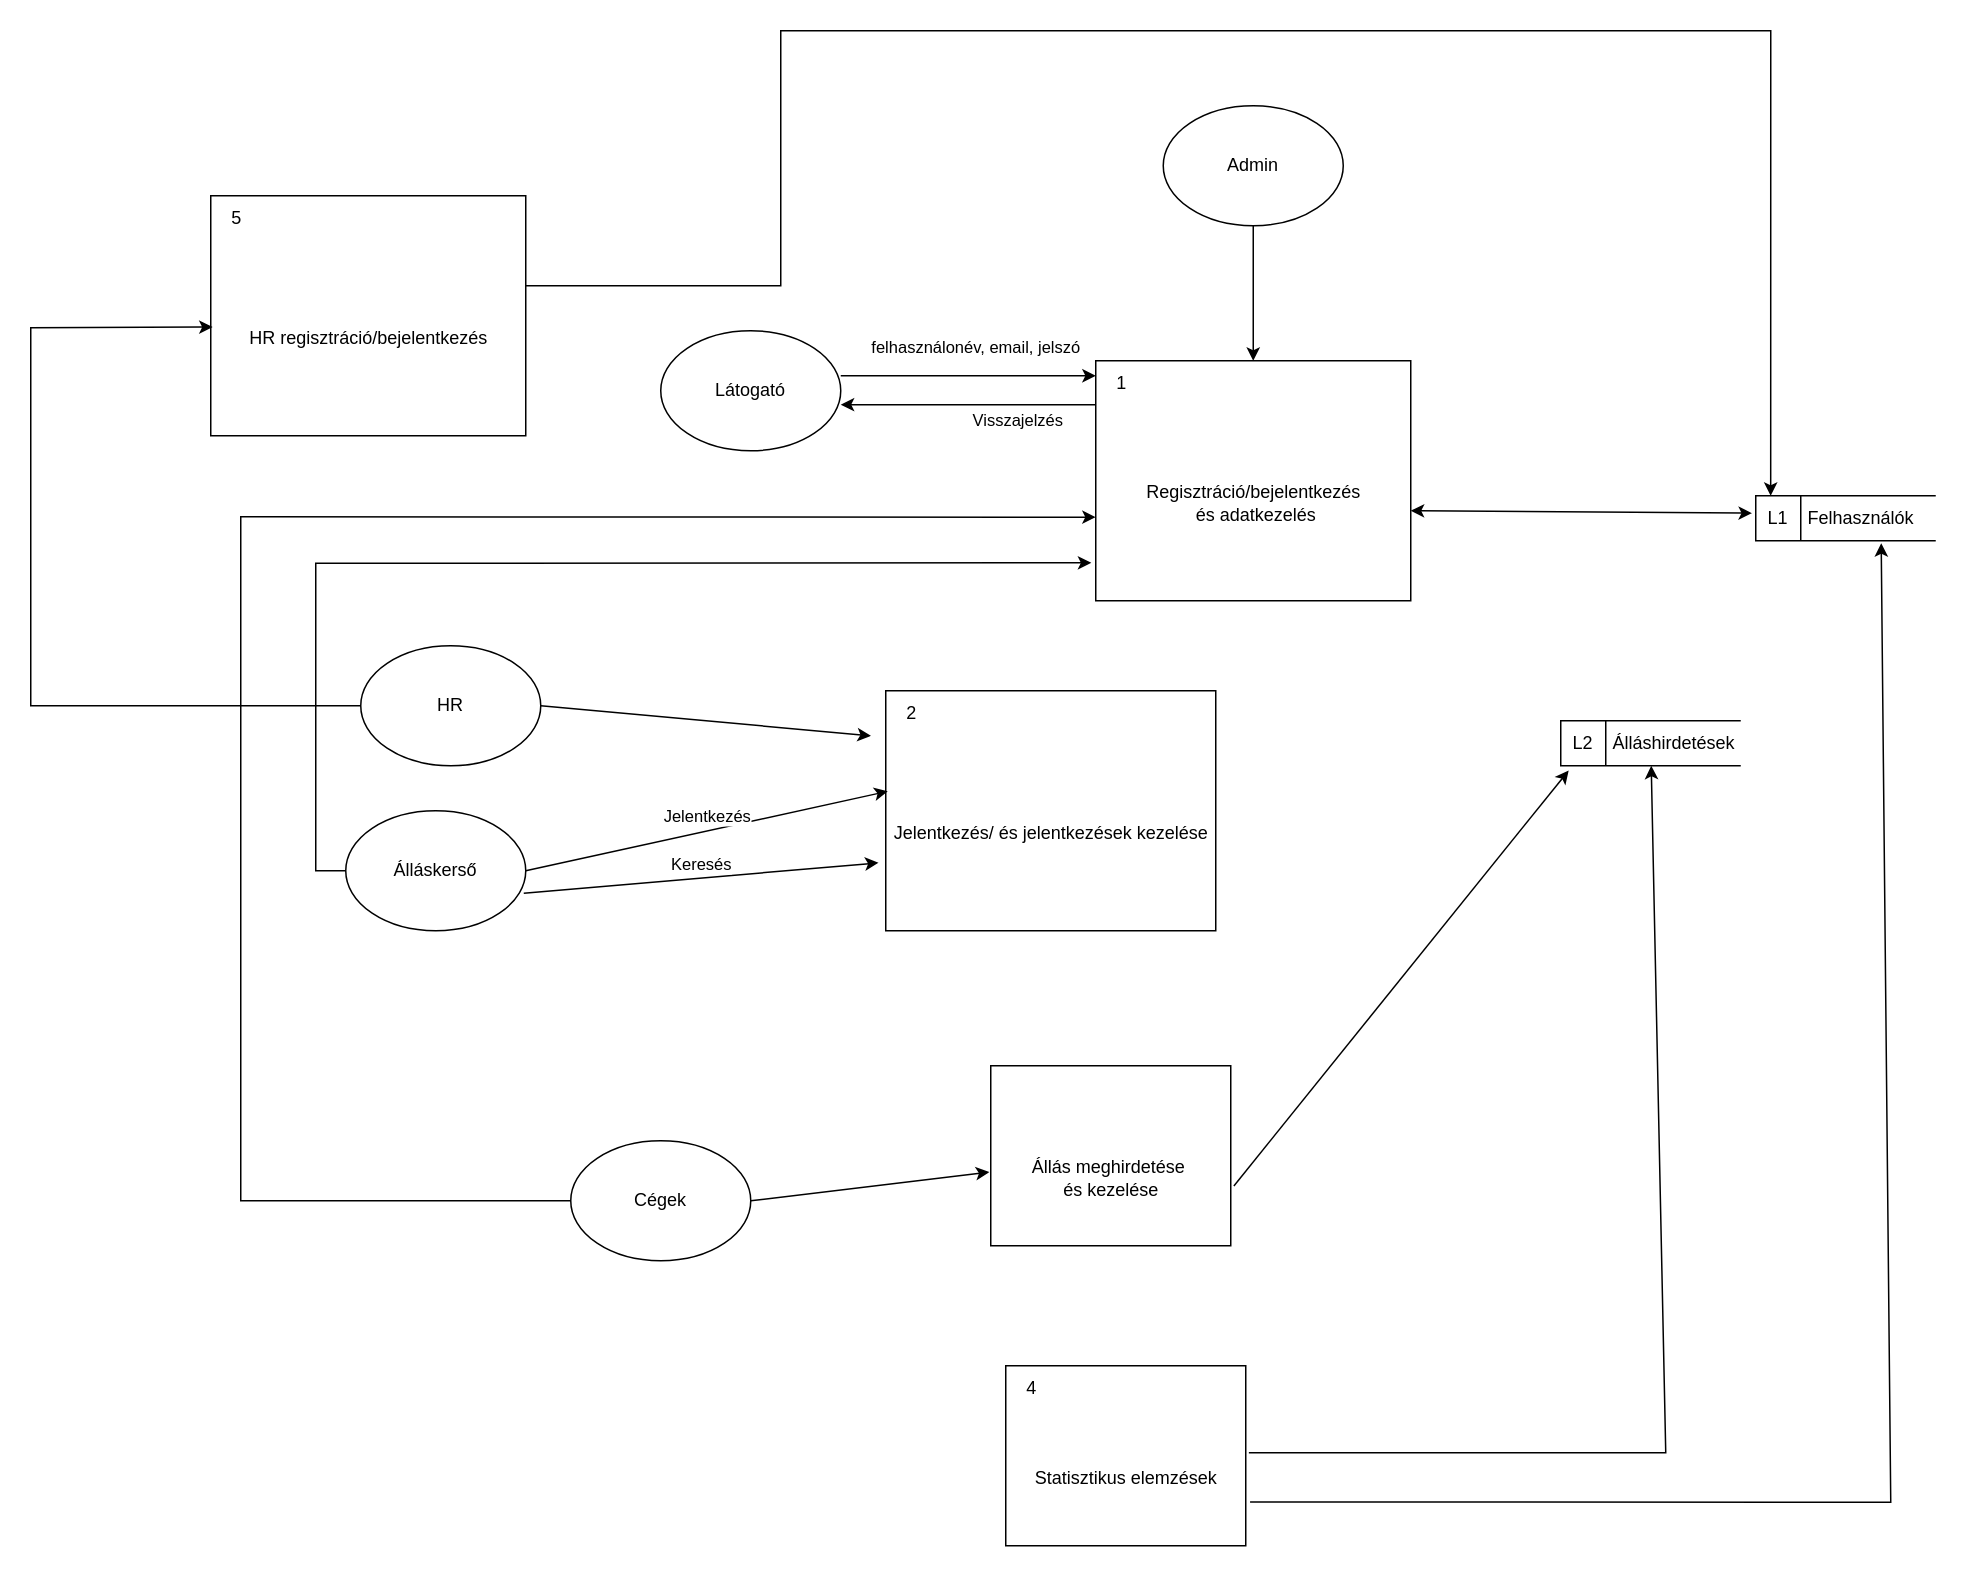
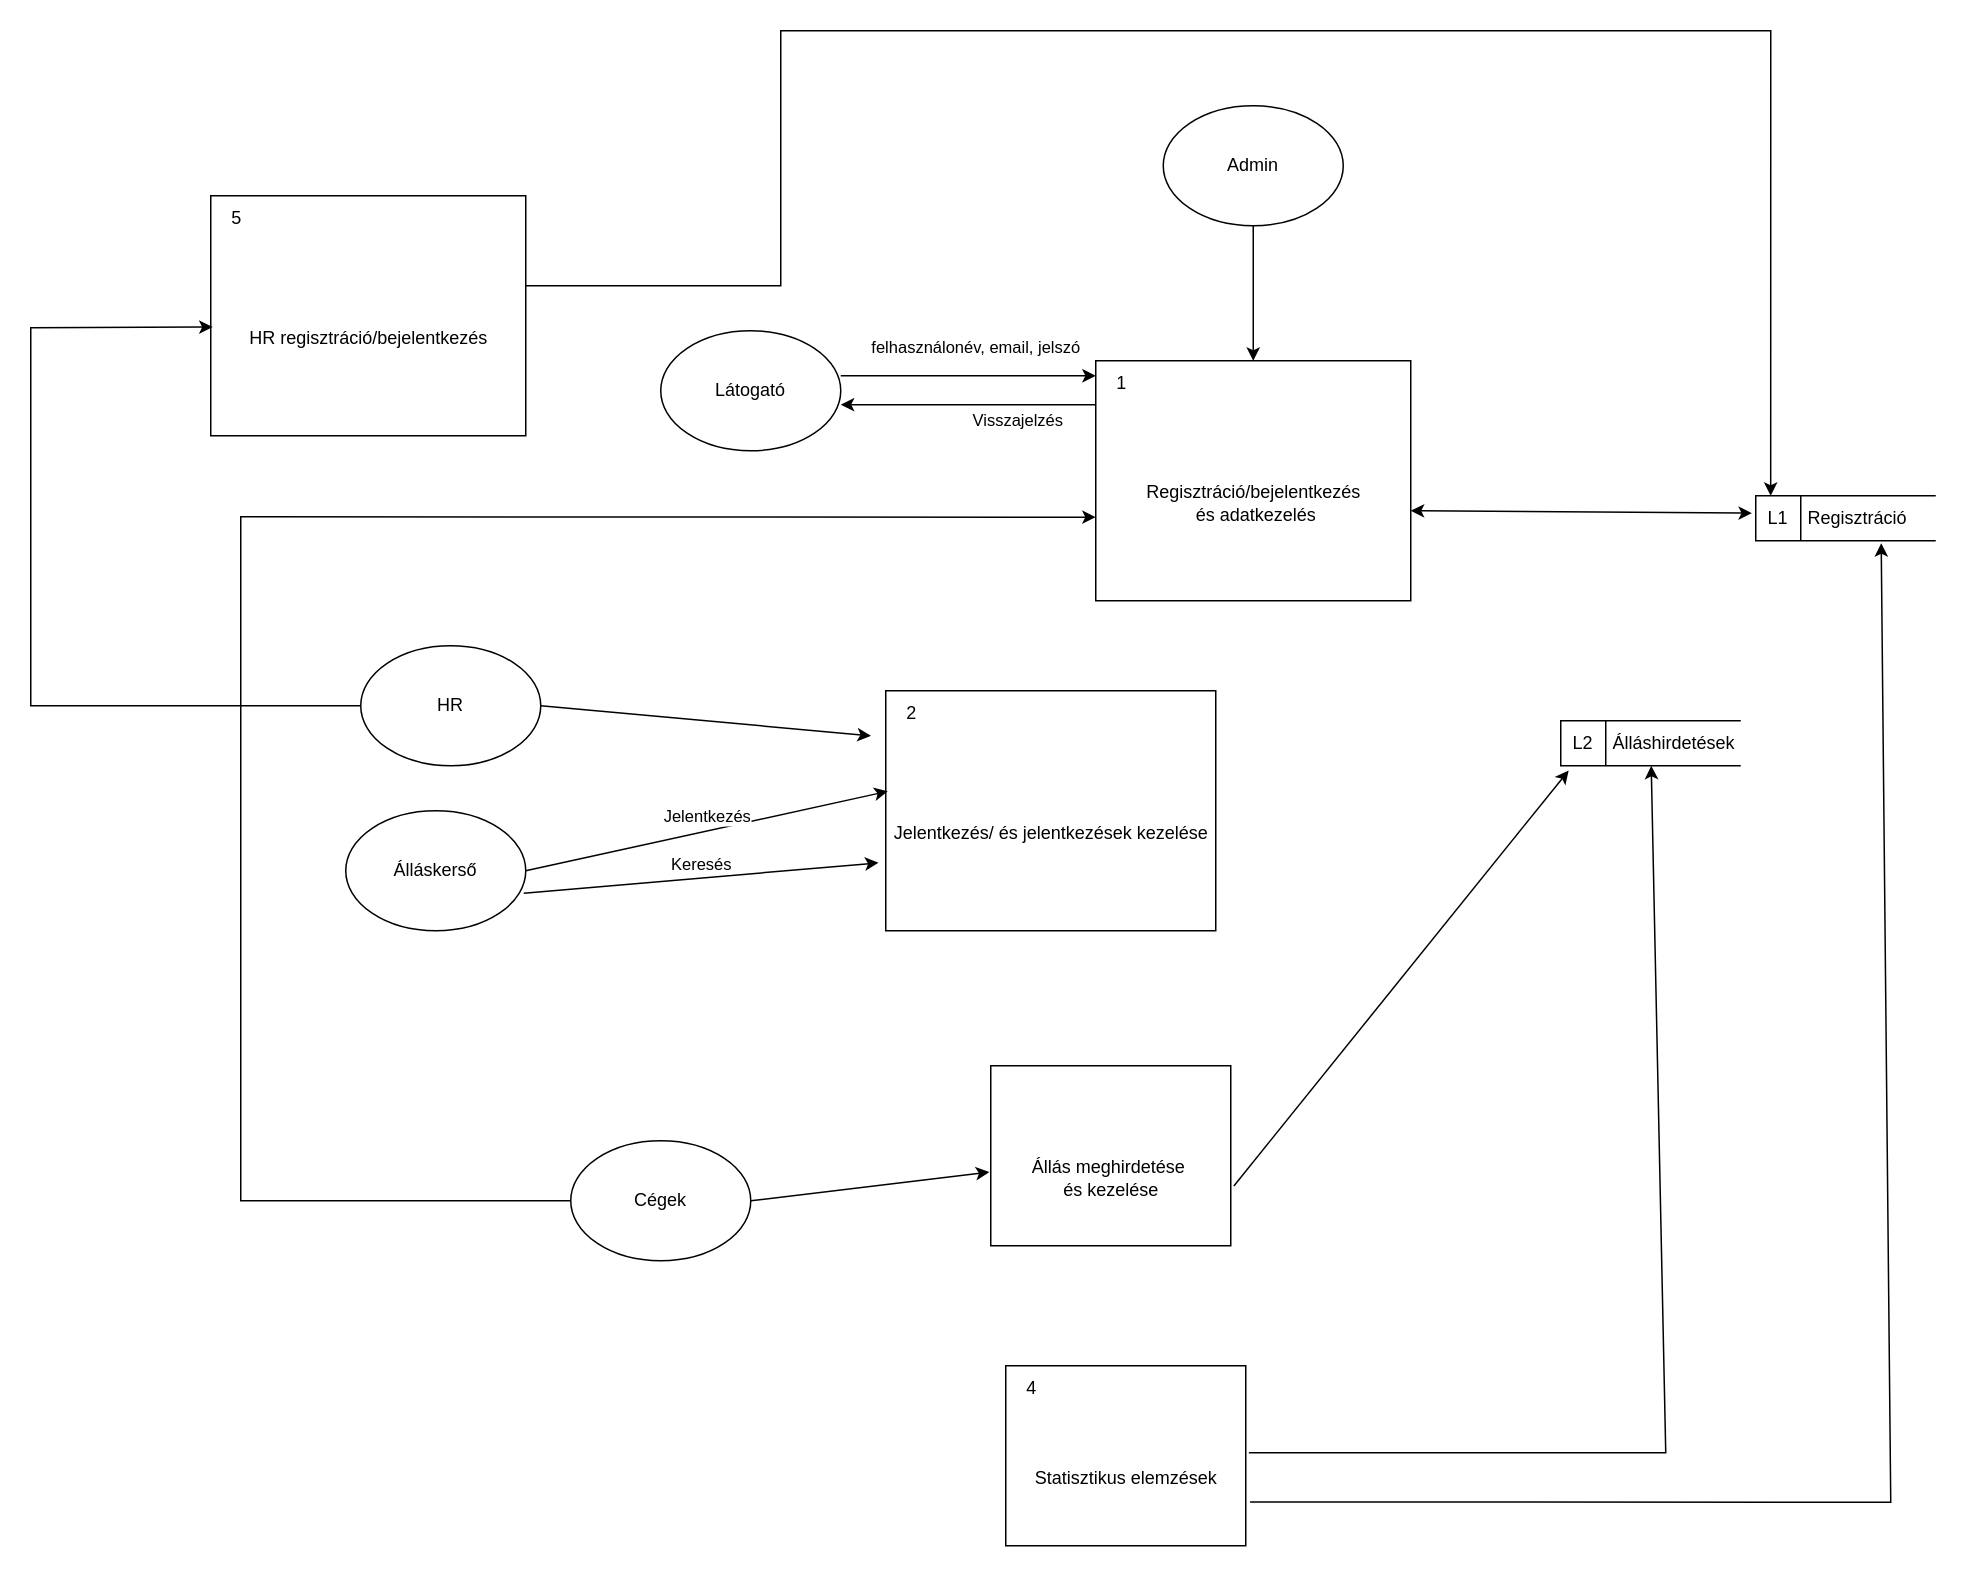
(1864, 518) -> (1864, 518)
(530, 563) -> none
